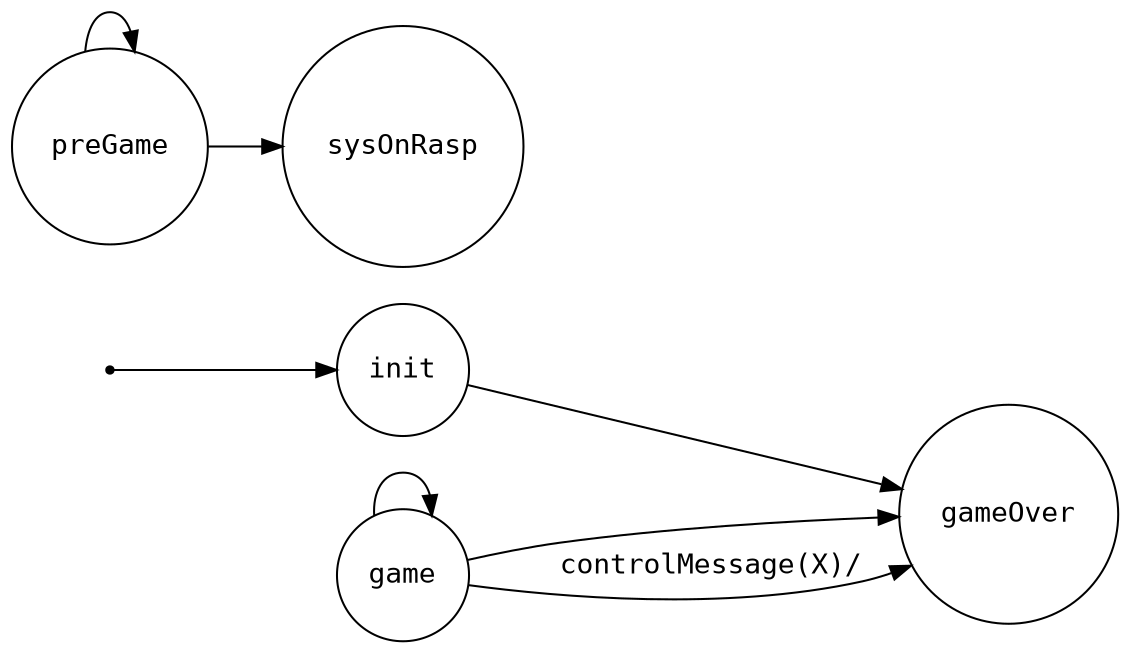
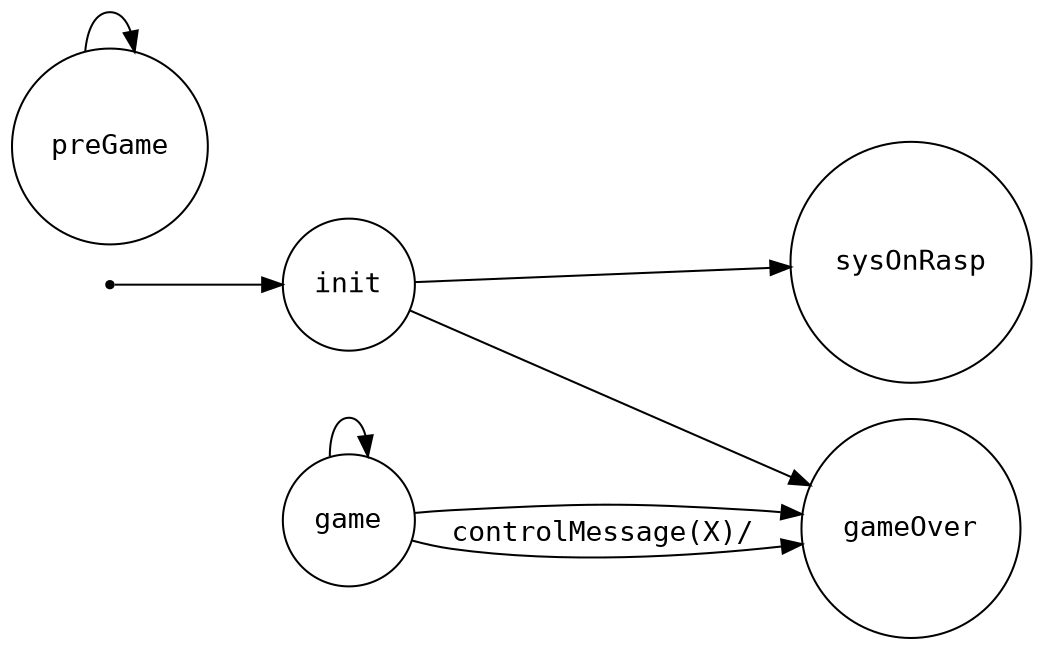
(235, 146) -> (592, 275)
